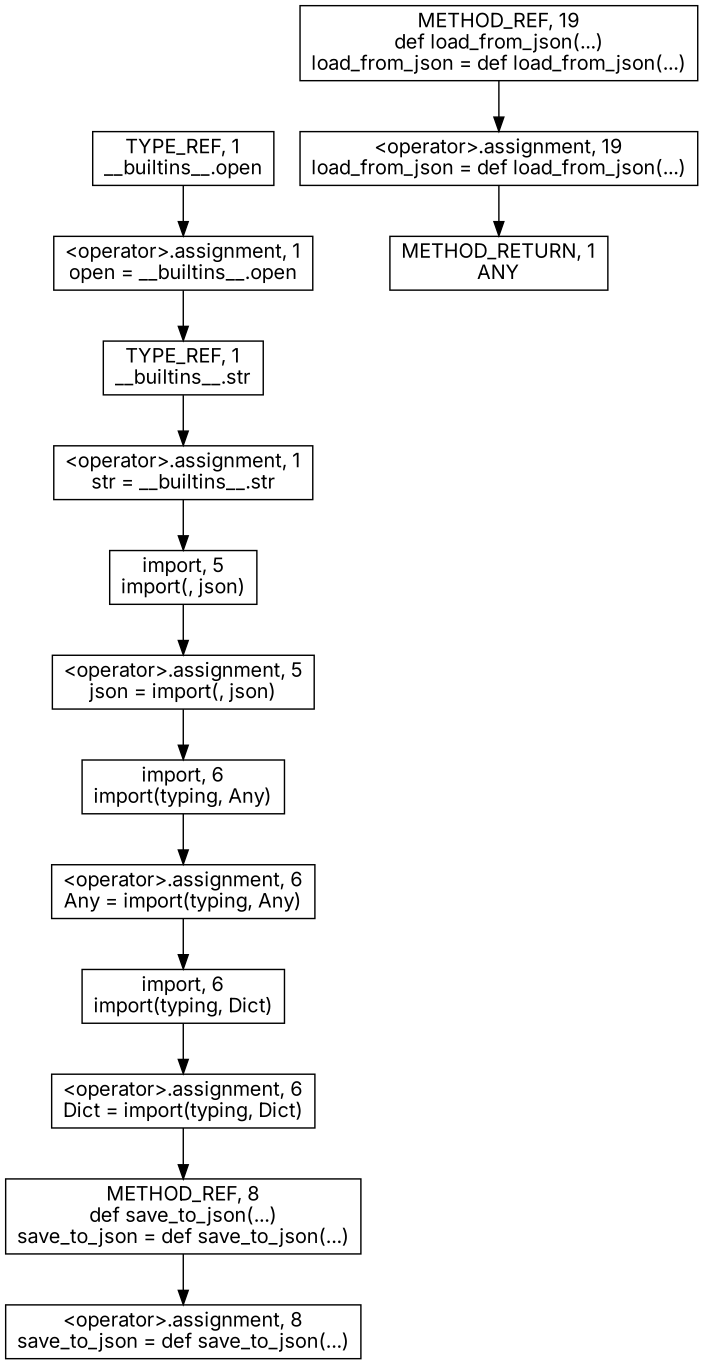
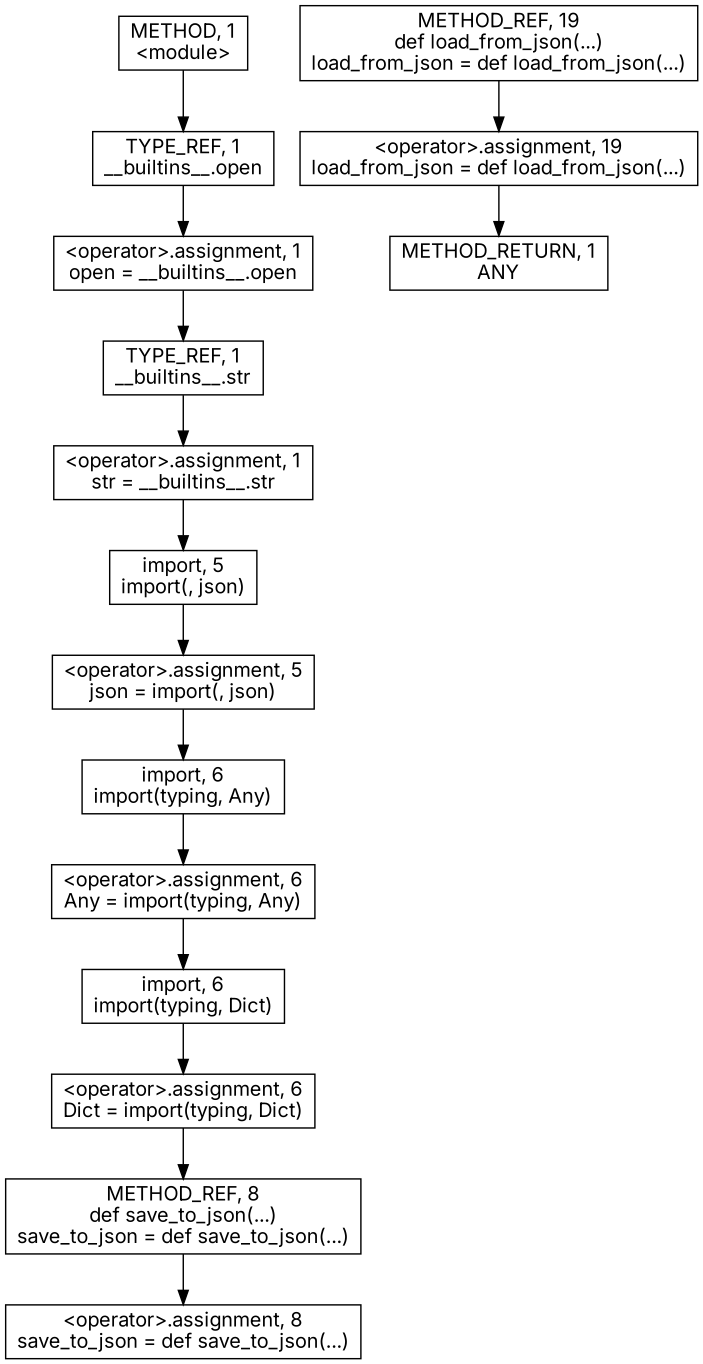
none -> (183, 43)
